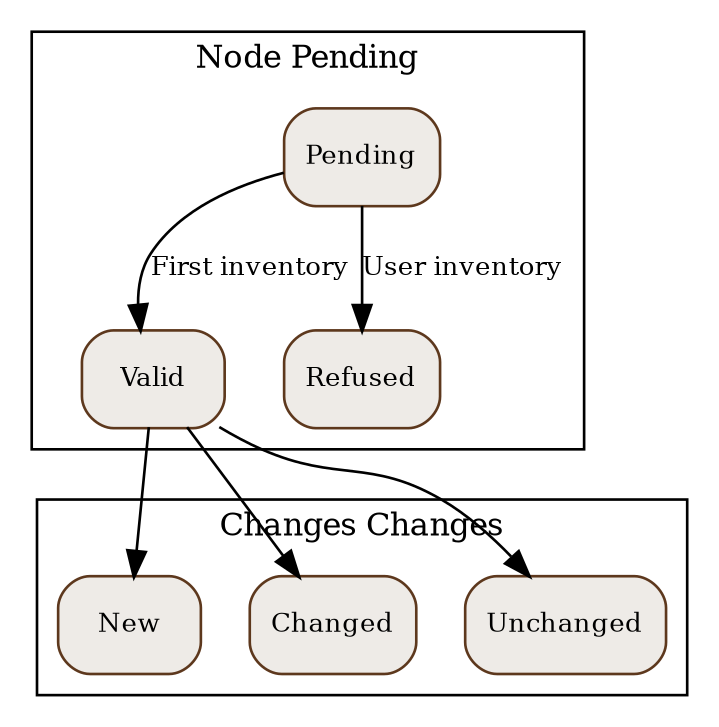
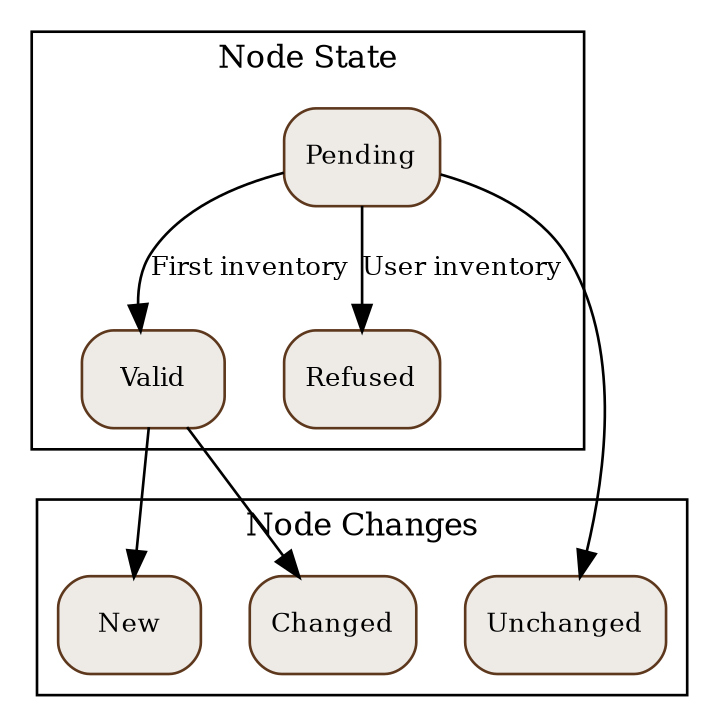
(308, 59) -> (308, 59)
(374, 474) -> (601, 359)
(362, 527) -> (362, 527)
